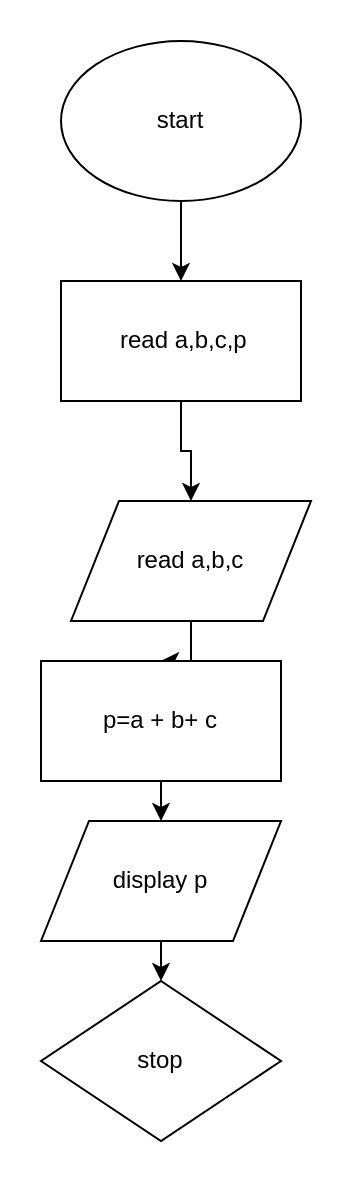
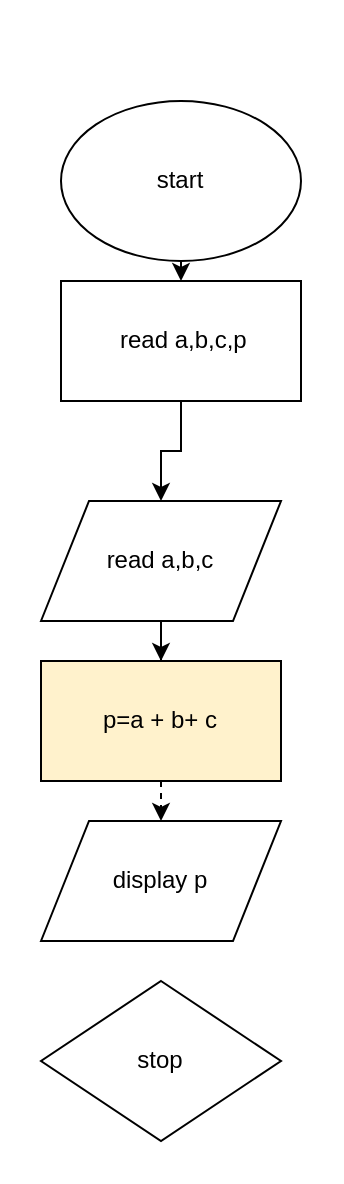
(181, 121) -> (181, 181)
(191, 561) -> (161, 561)
(161, 721) -> (161, 721)
(161, 794) -> (161, 794)
(161, 954) -> none
